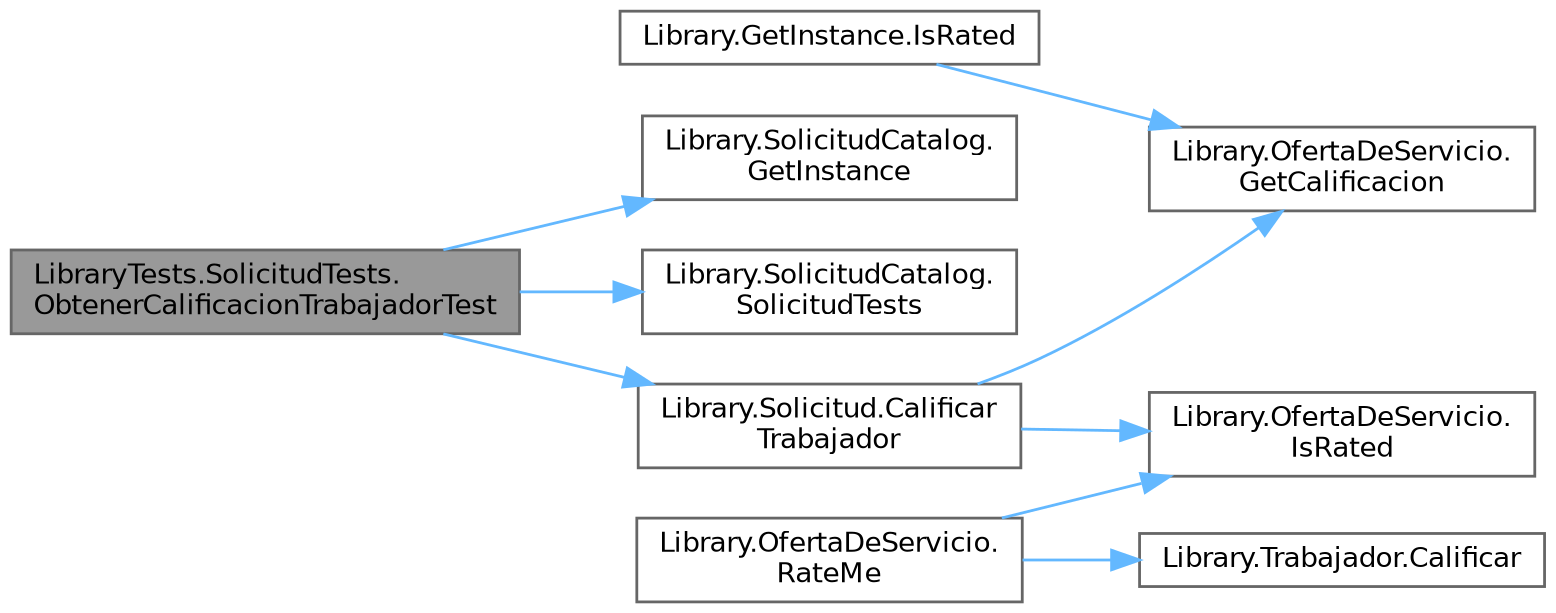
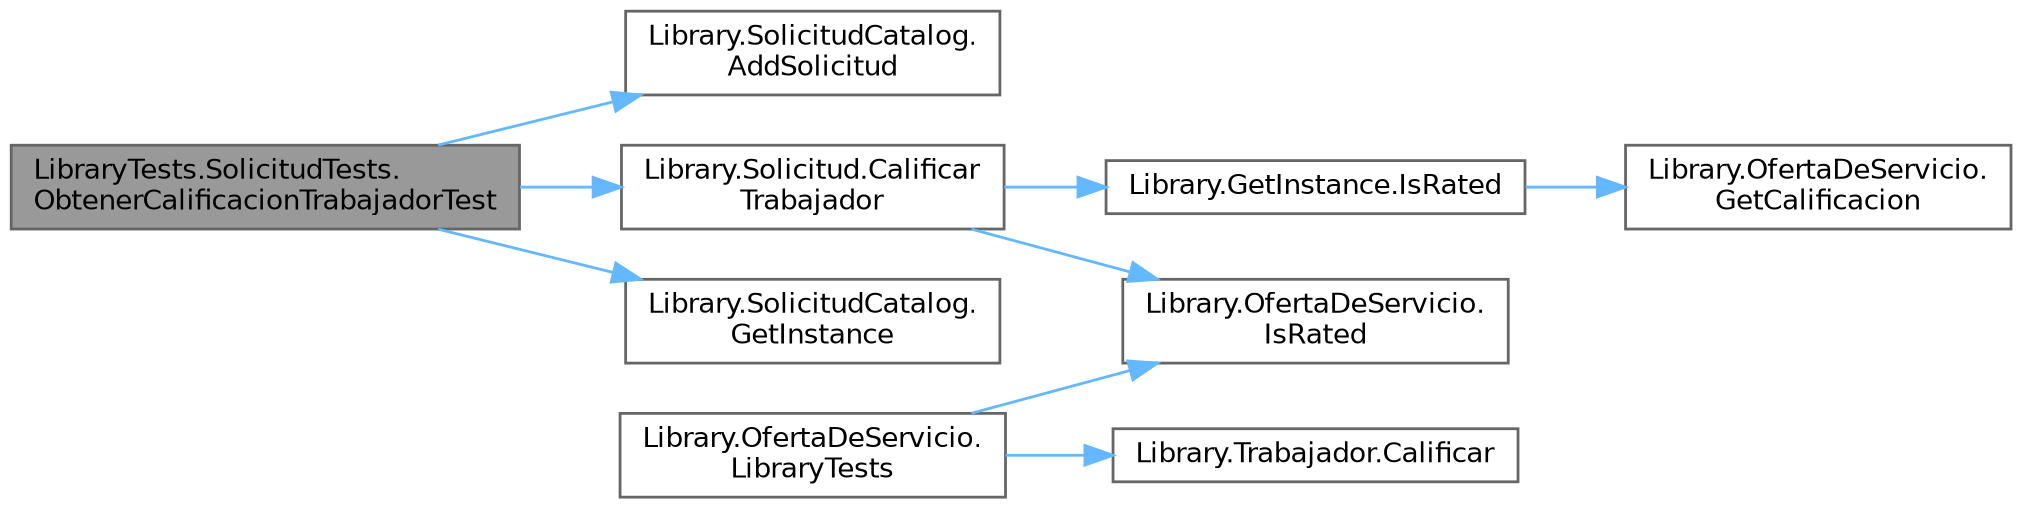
(830, 292) -> (813, 53)
(1123, 315) -> (1041, 187)
(830, 560) -> (813, 455)
